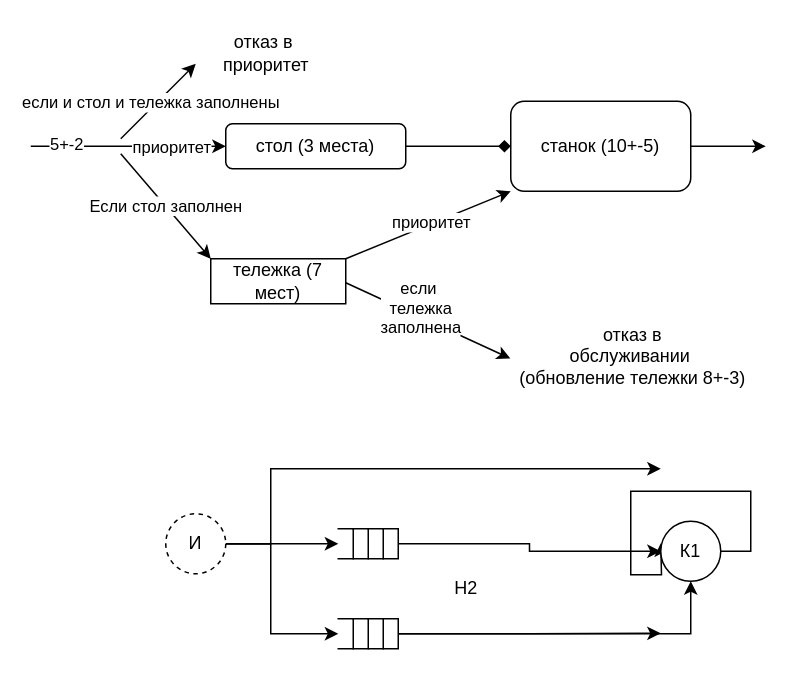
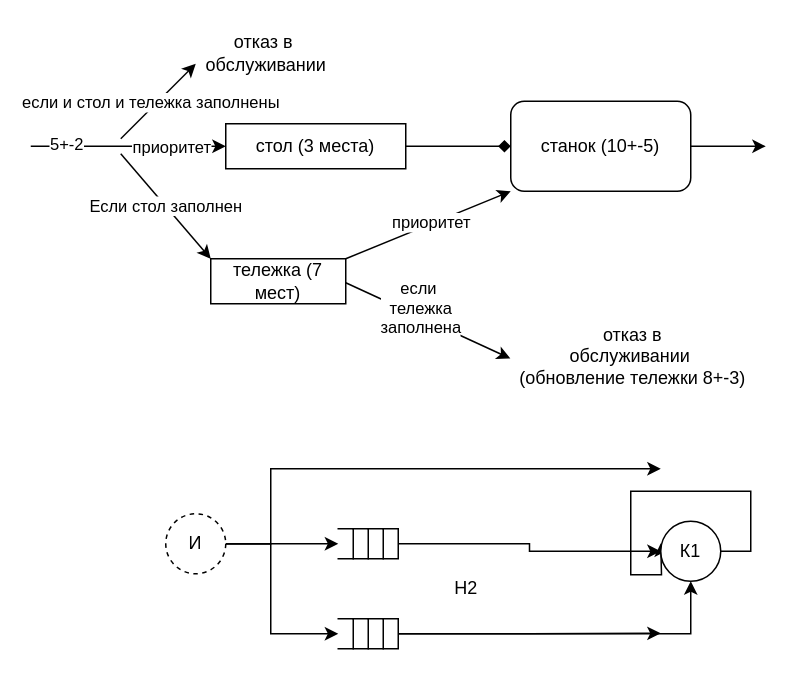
(264, 53) -> (264, 53)
(316, 146) -> (316, 146)
